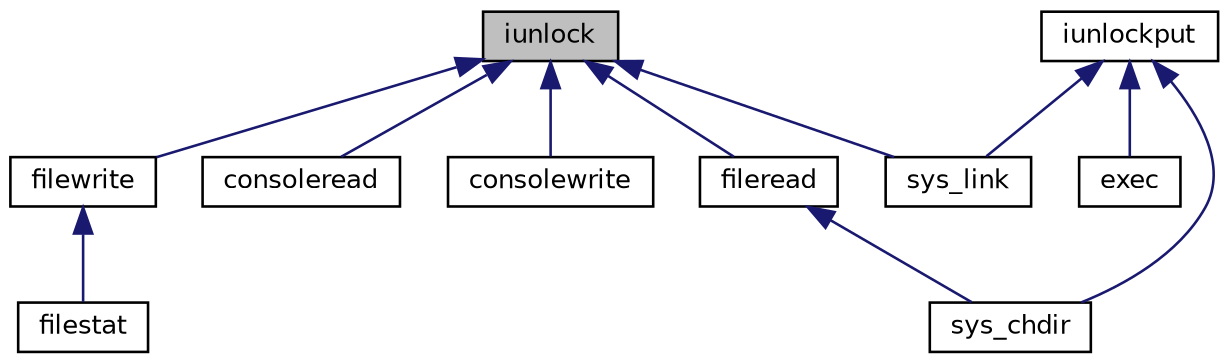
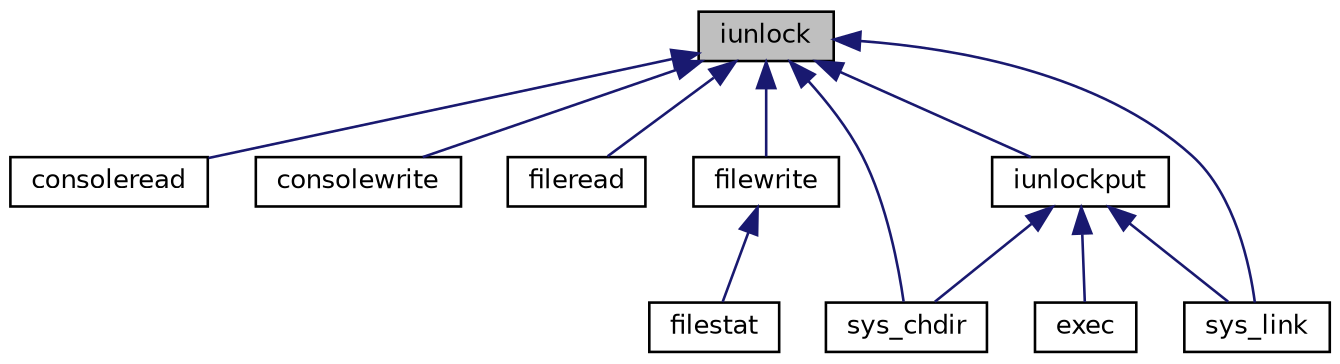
none -> (935, 114)
(901, 261) -> (874, 183)
